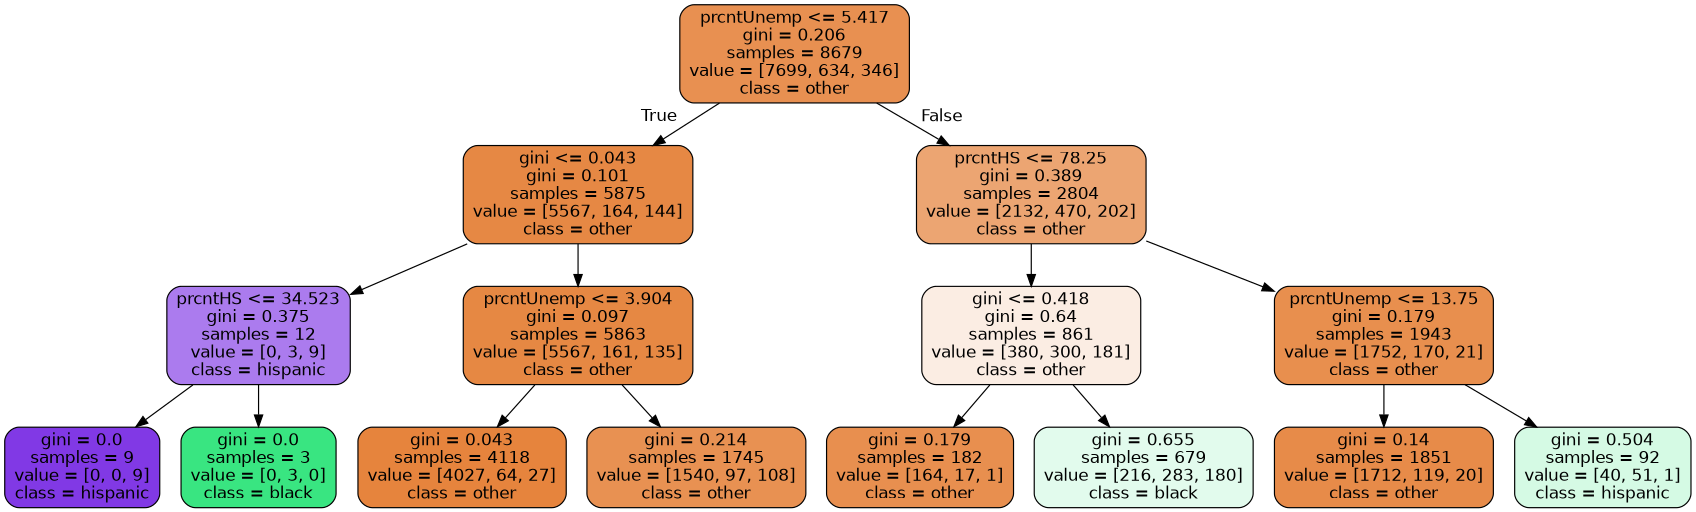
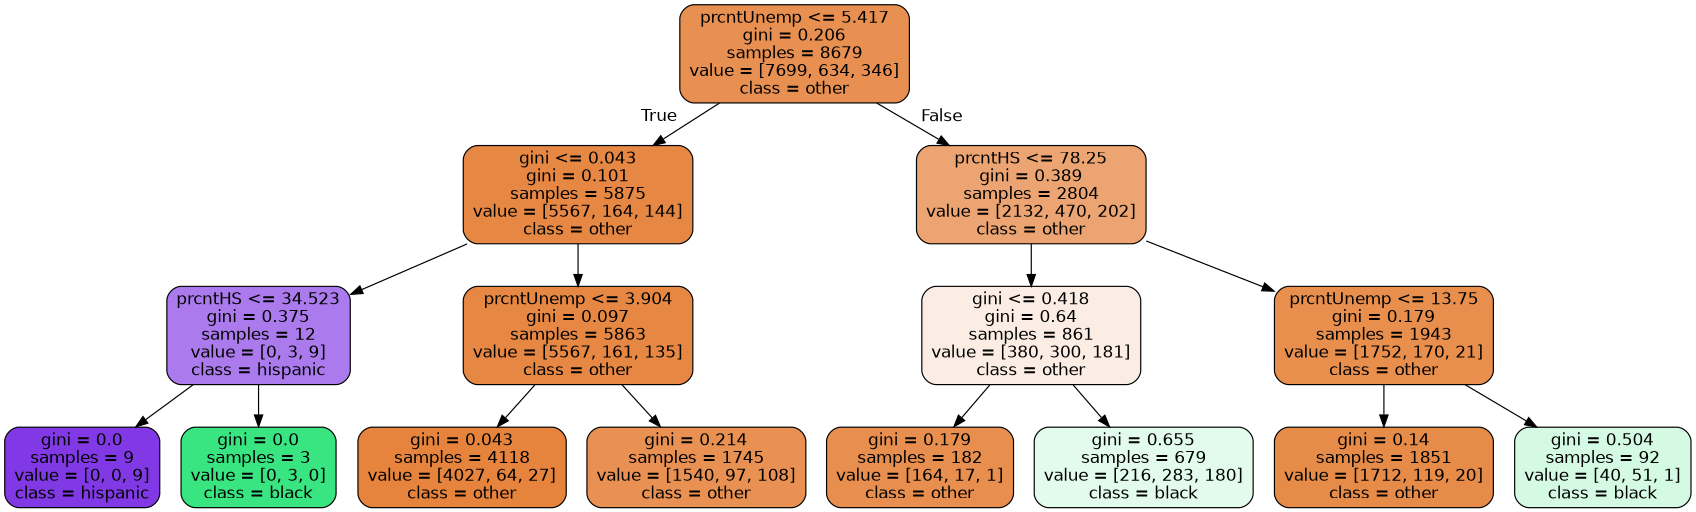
(1603, 467) -> (1603, 467)
